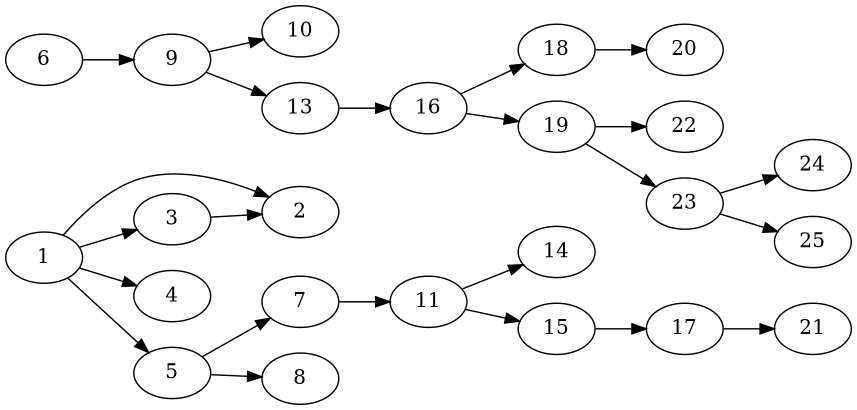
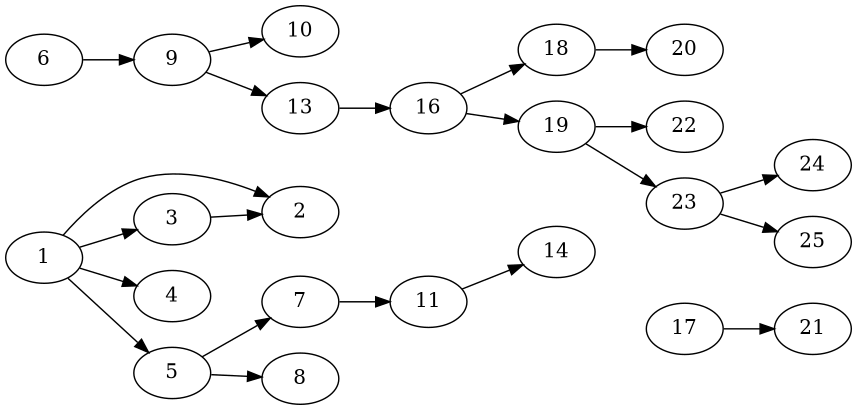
(557, 329) -> none
